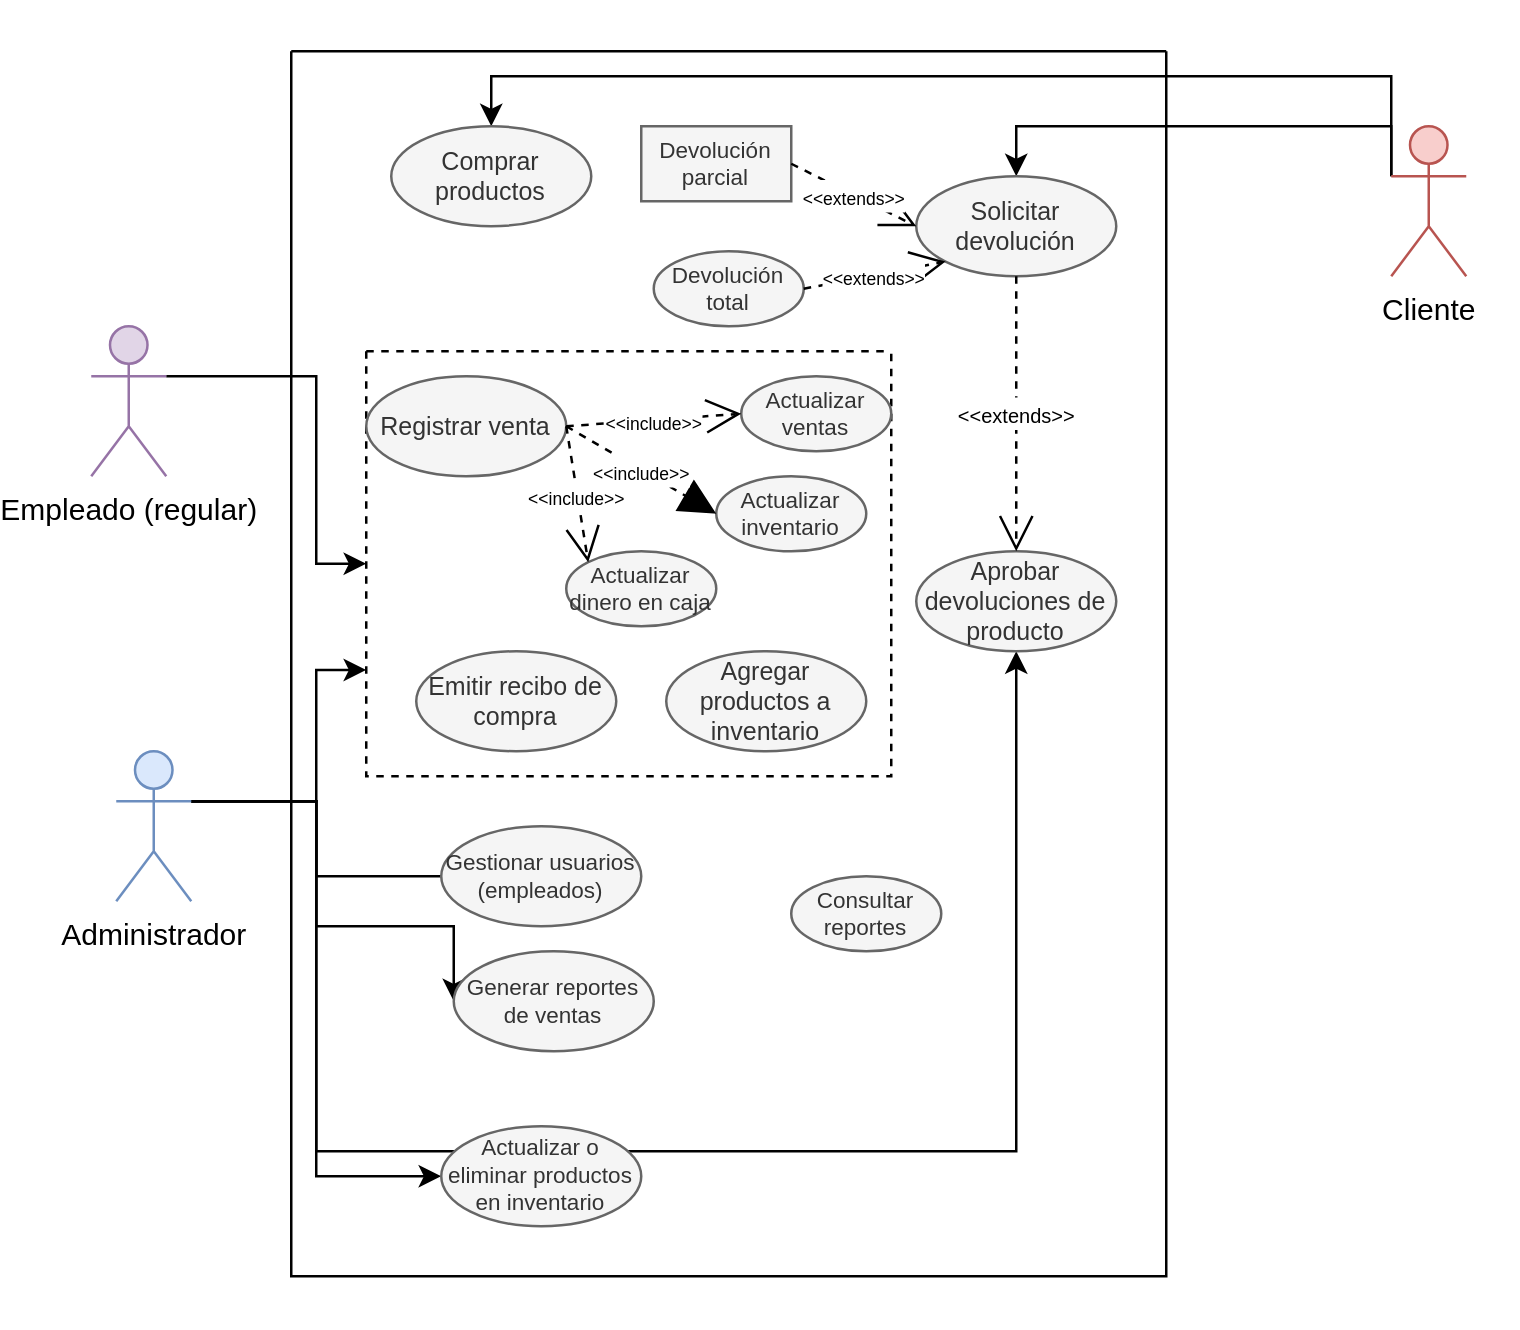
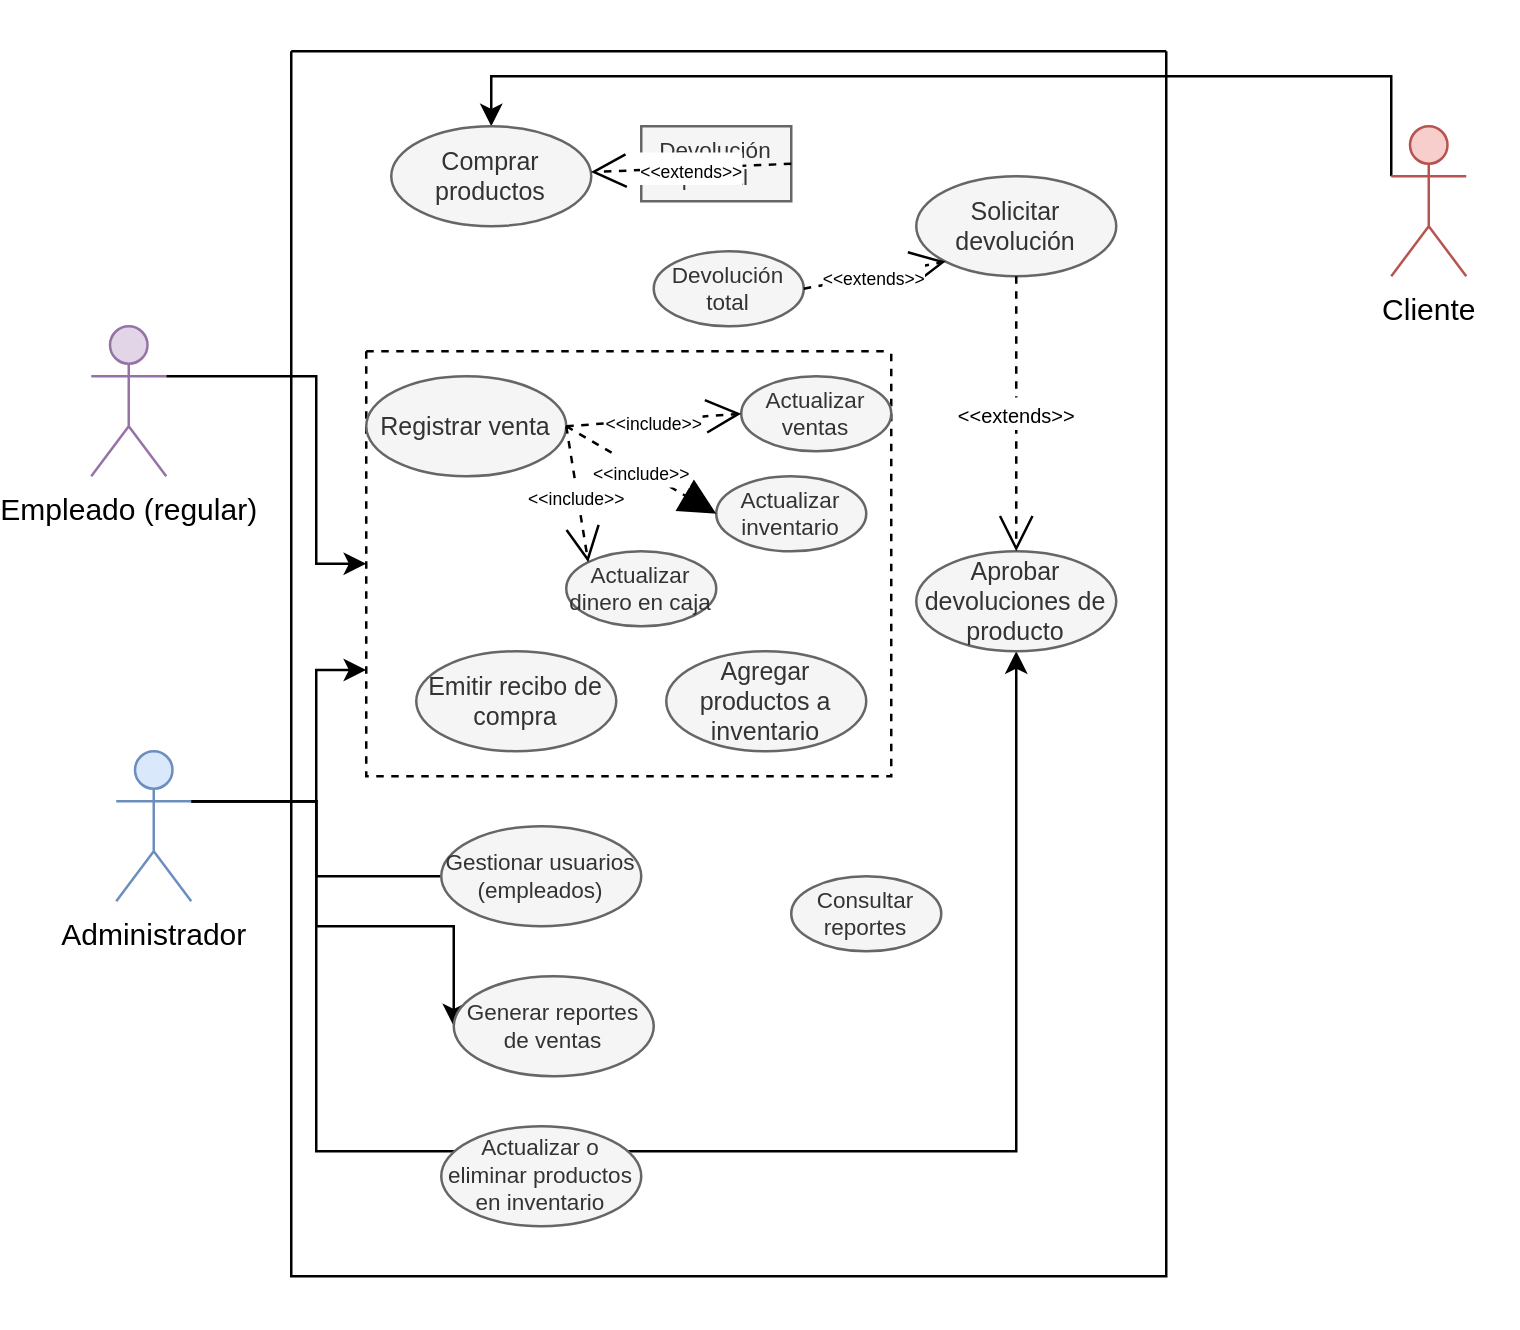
(1278, 126) -> none
(808, 172) -> (694, 168)
(554, 1001) -> (554, 1026)
(360, 1176) -> none
